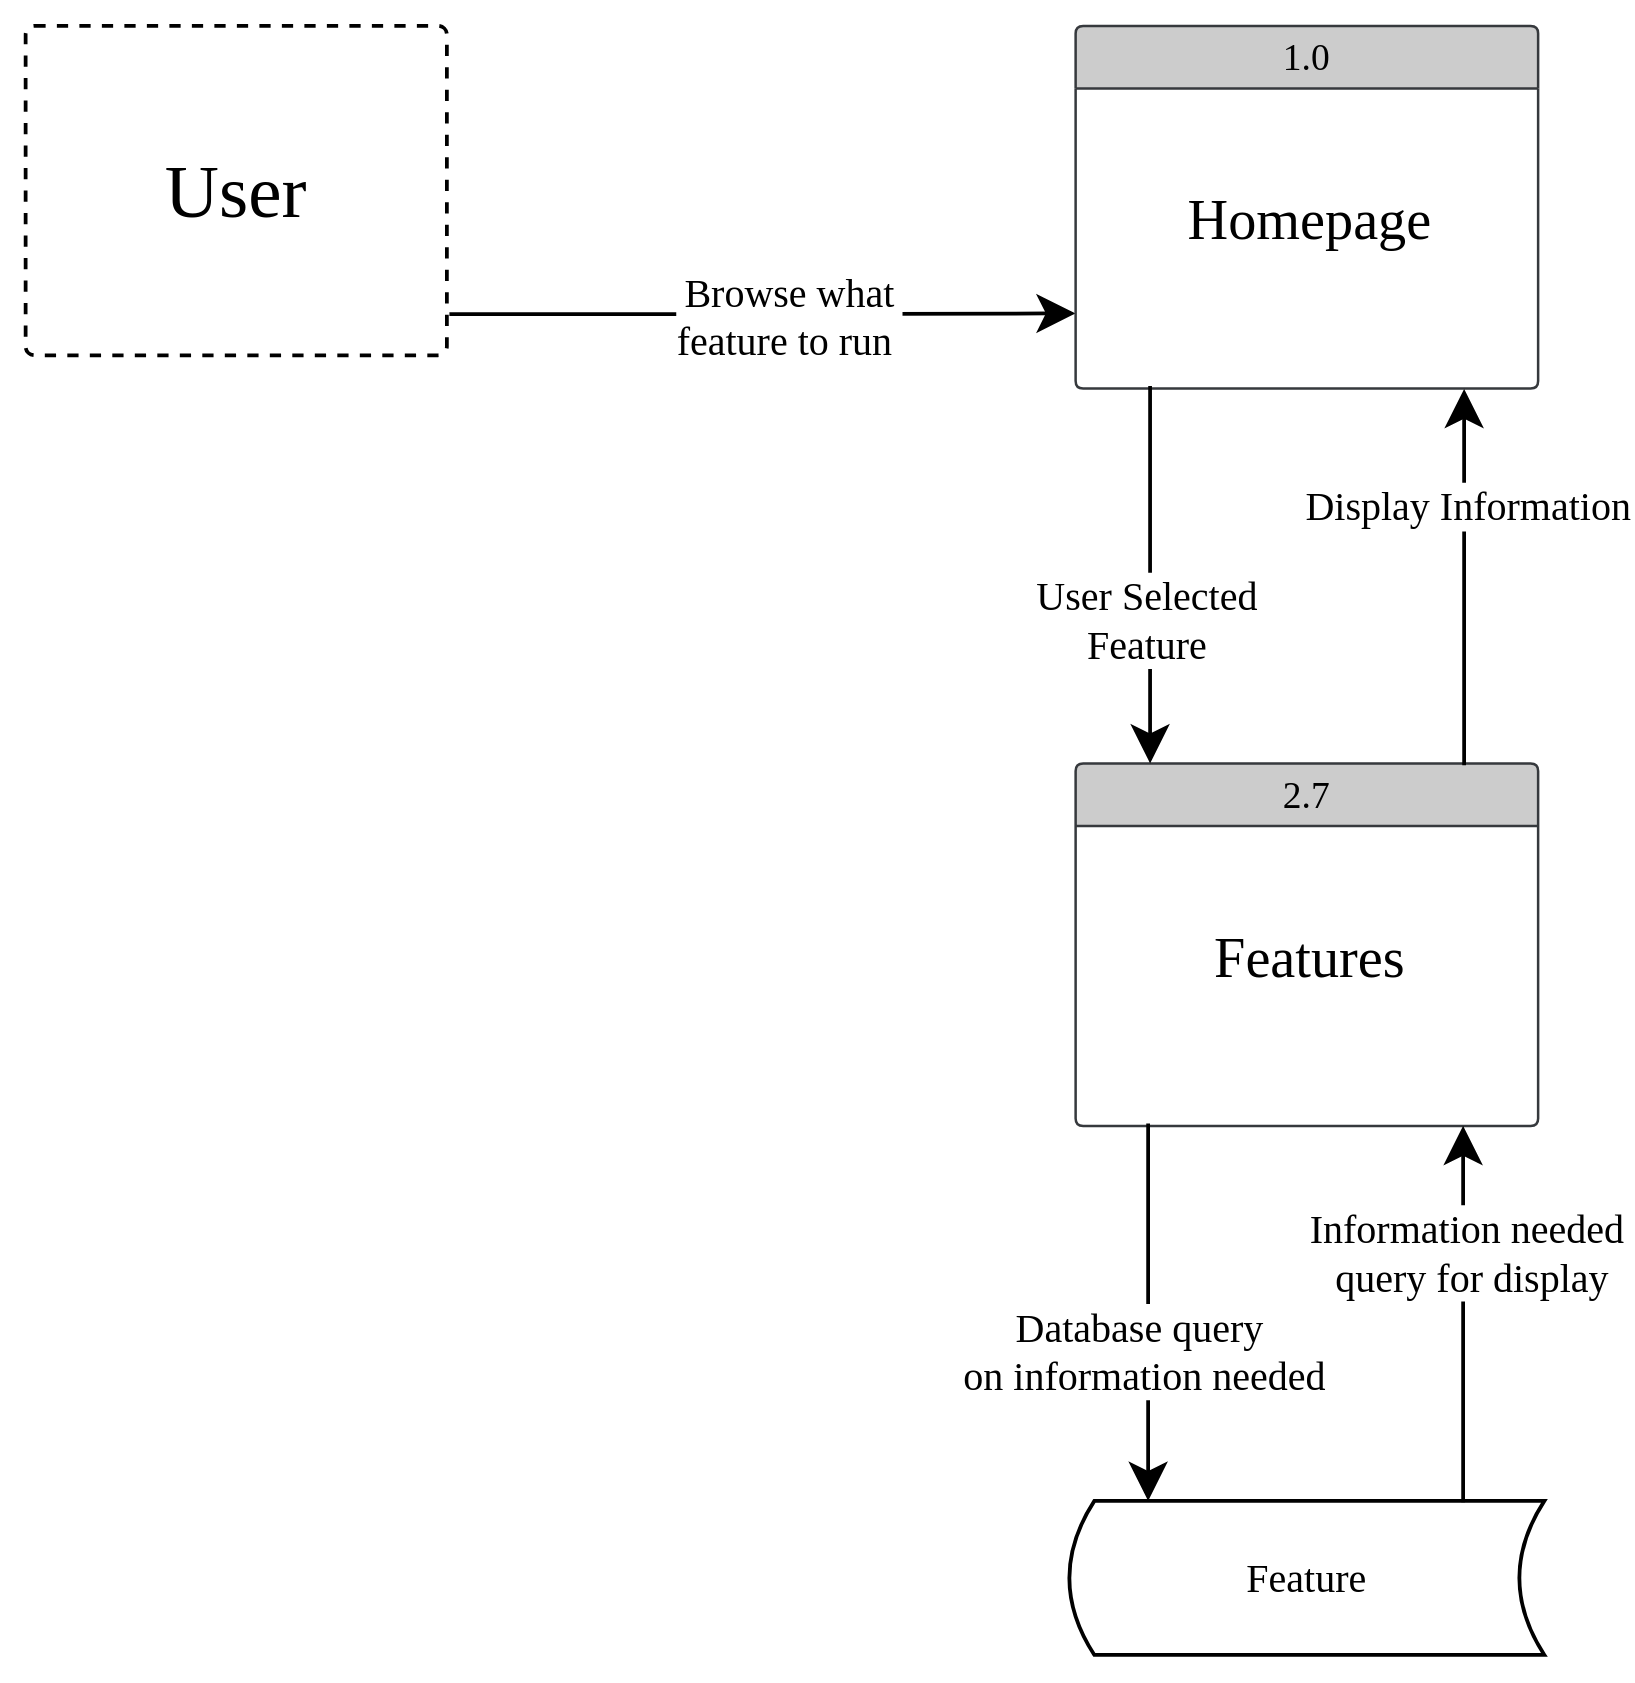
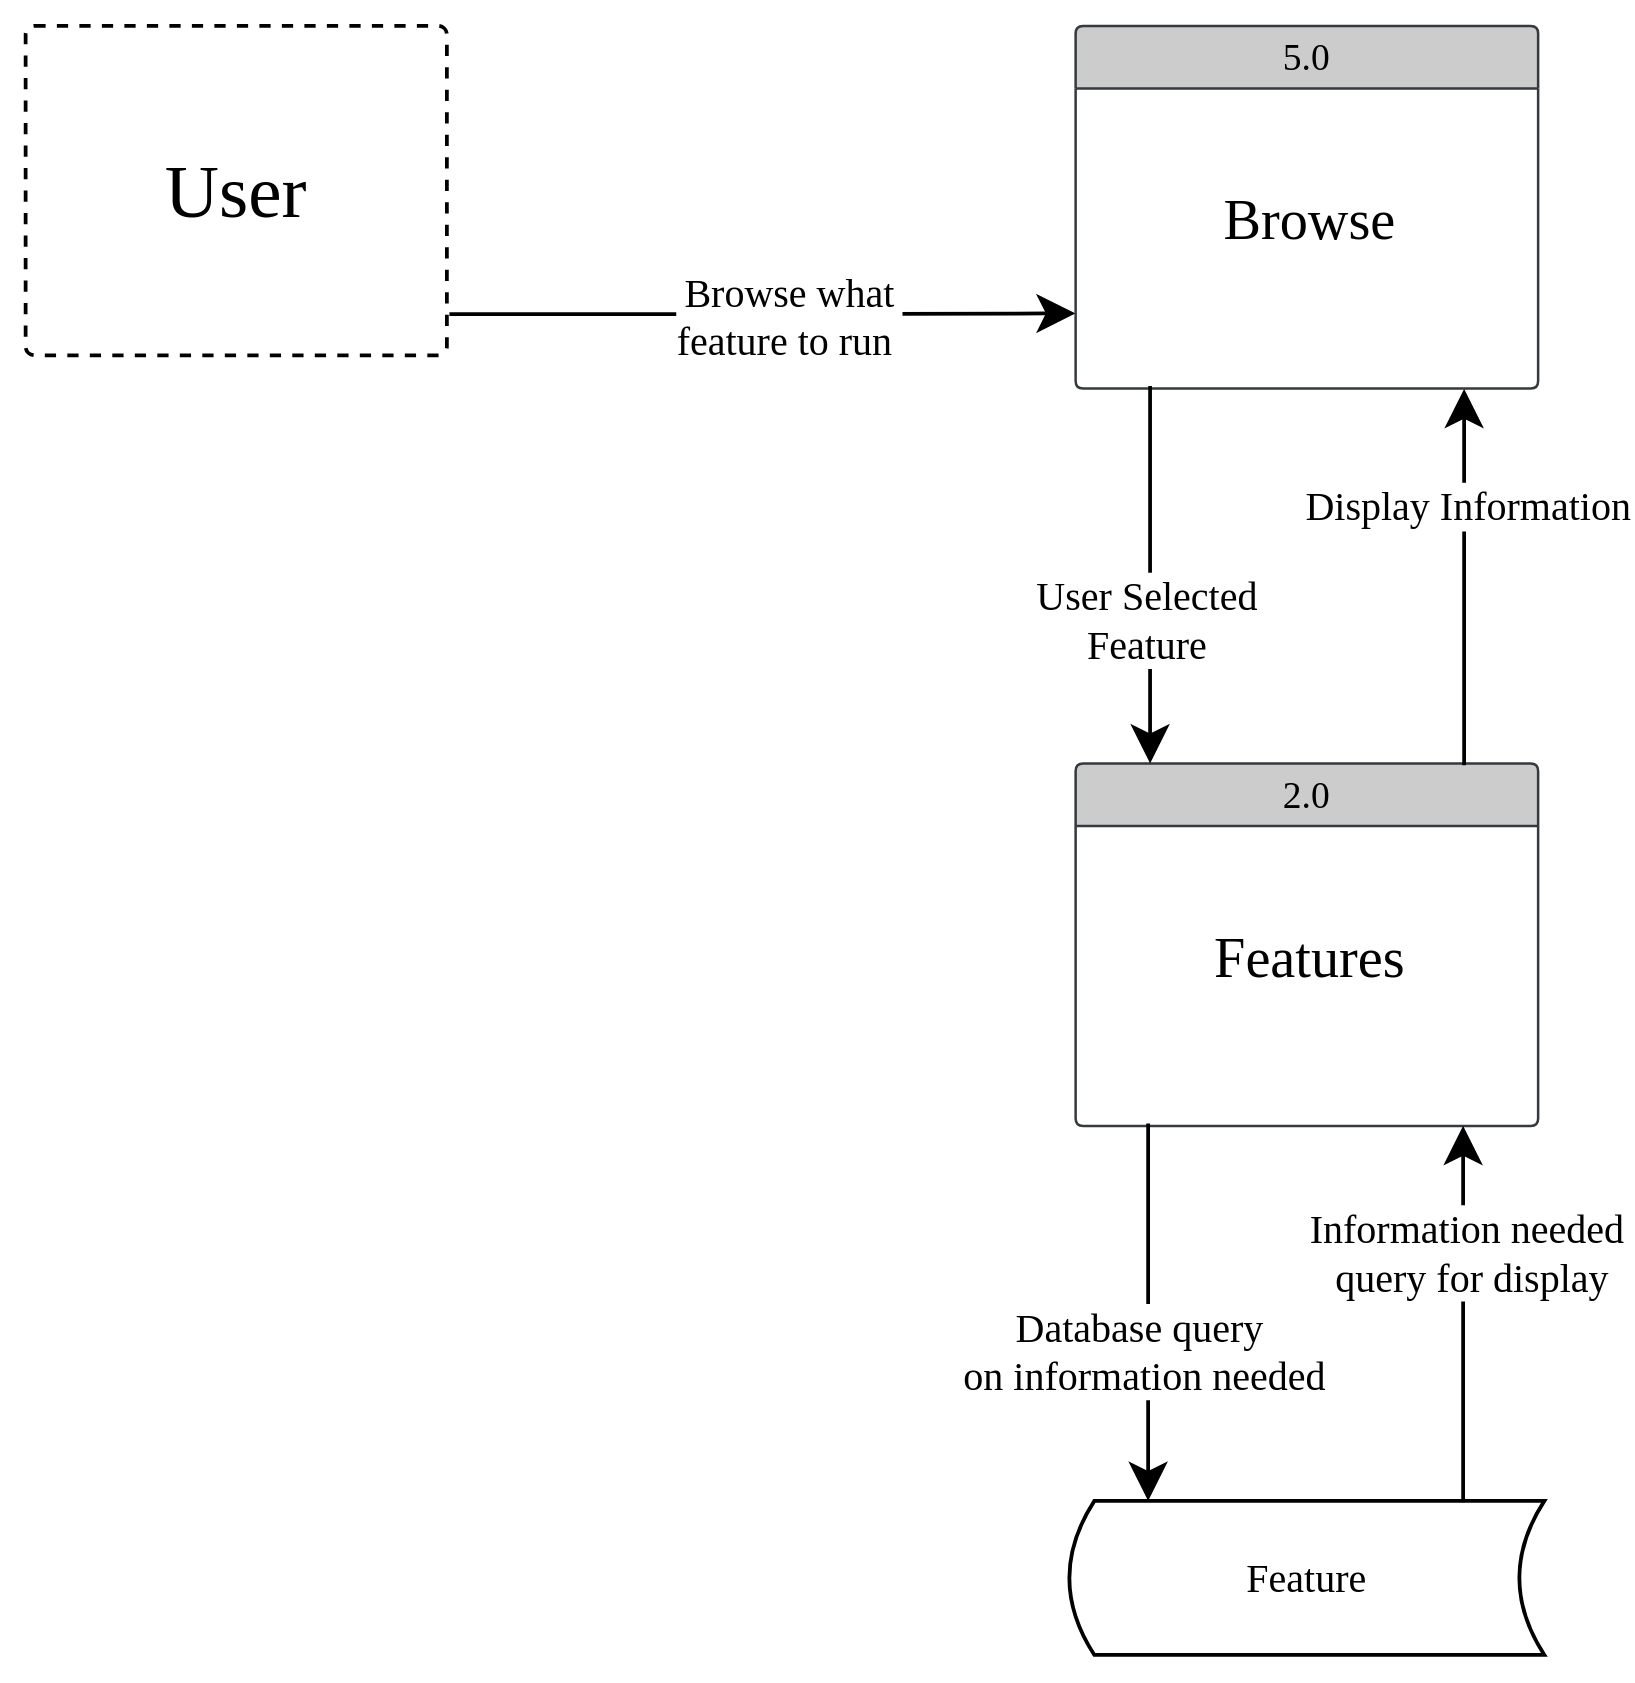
(1307, 57) -> (1307, 57)
(1310, 106) -> (1310, 106)
(1307, 794) -> (1307, 794)
